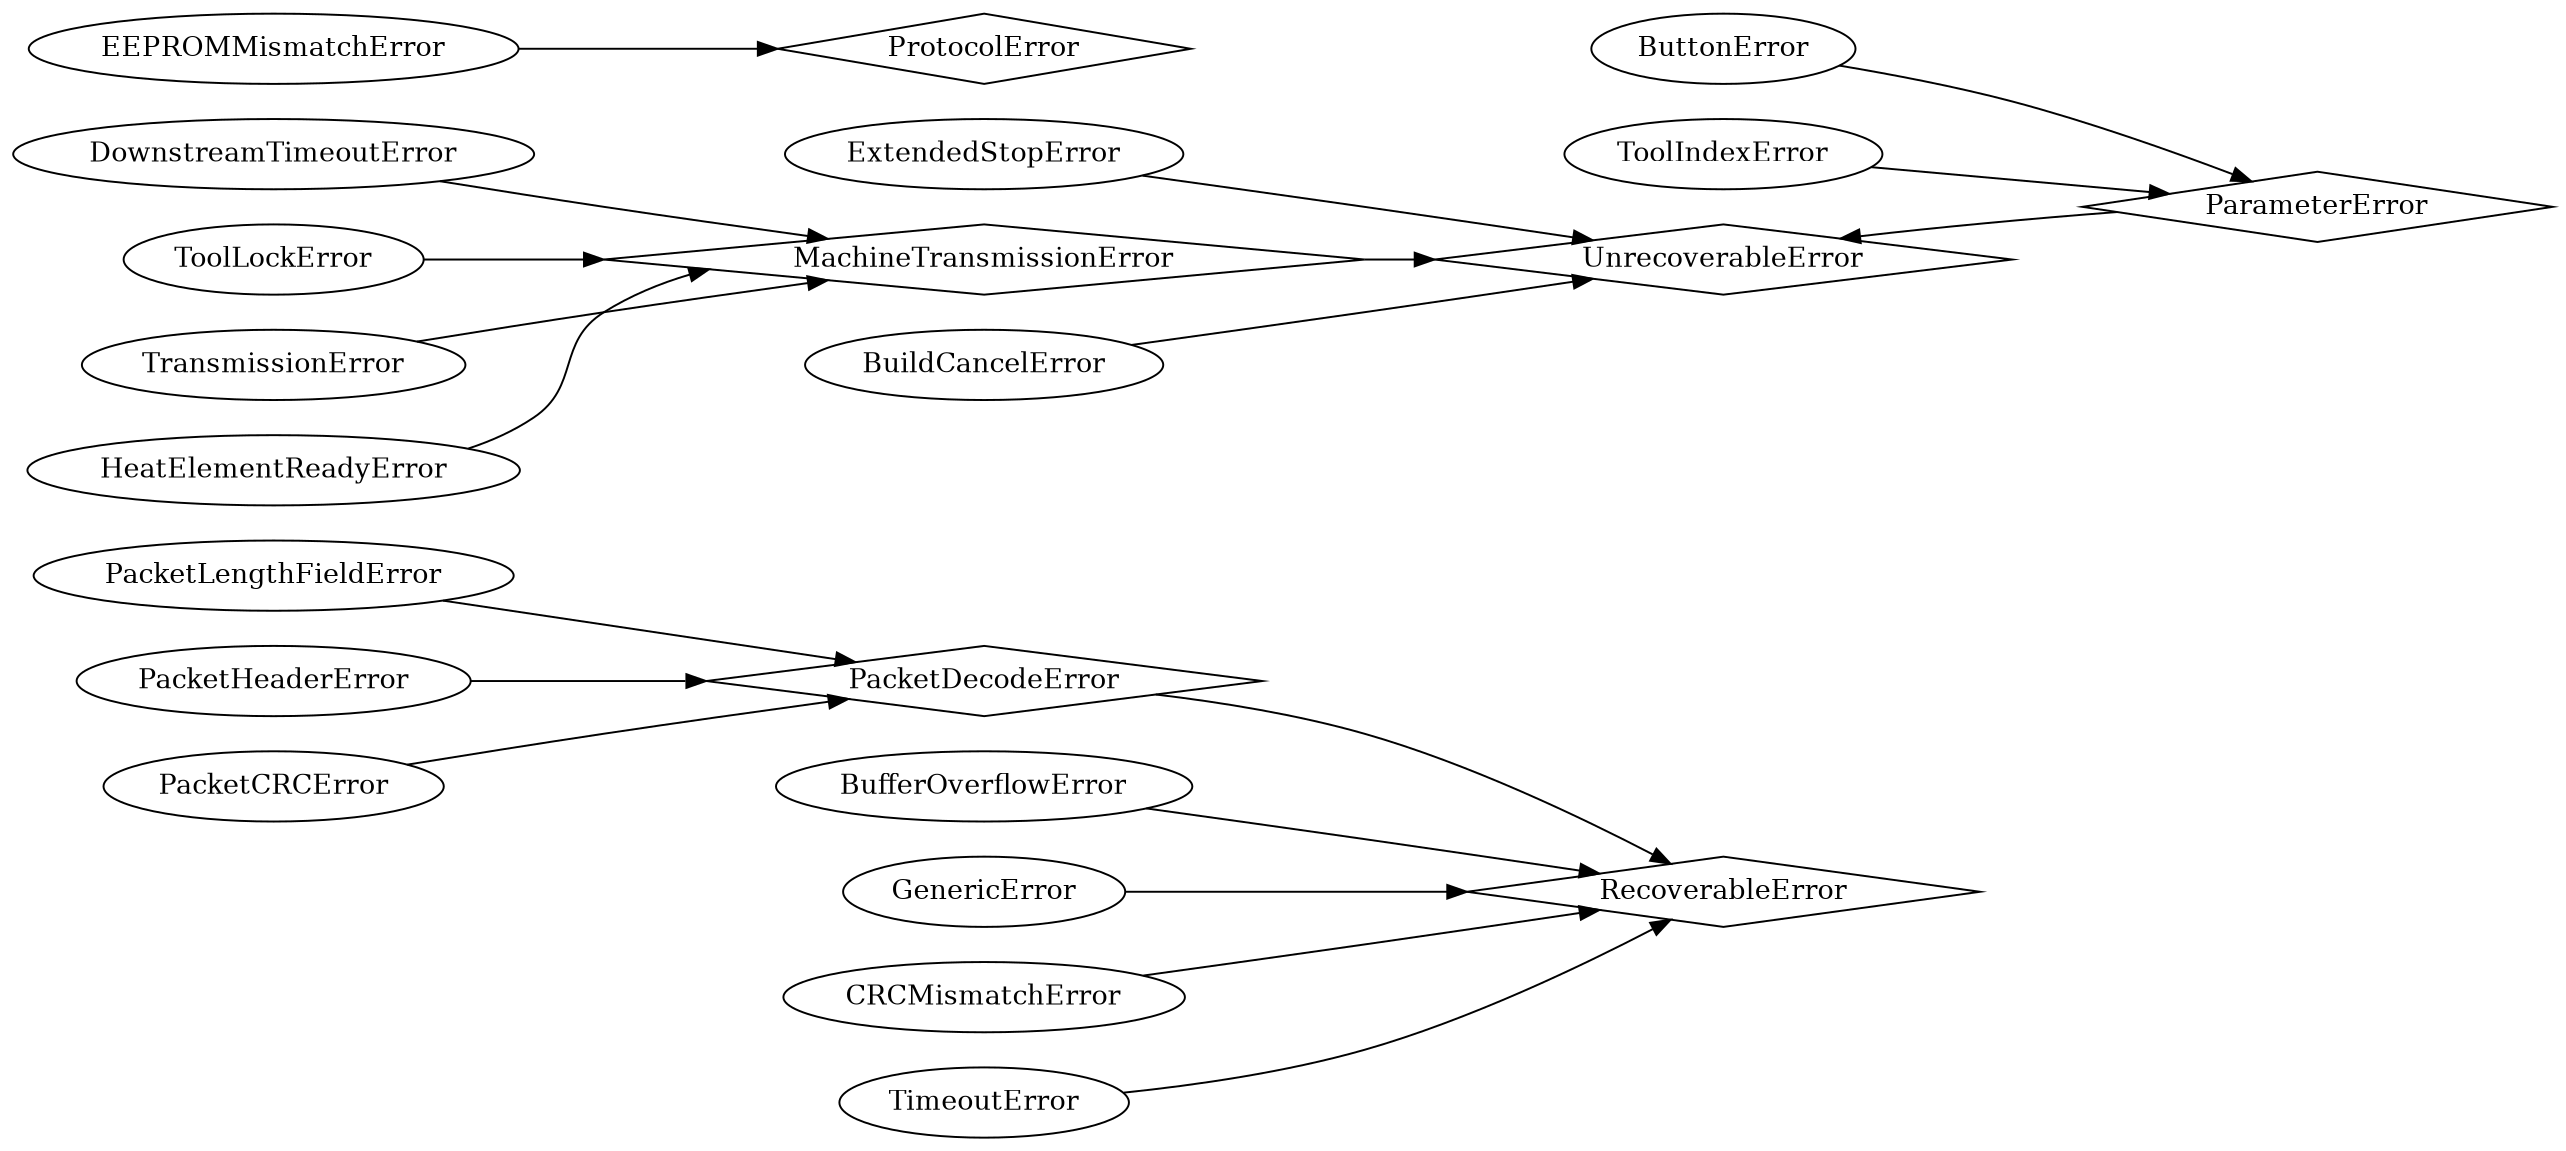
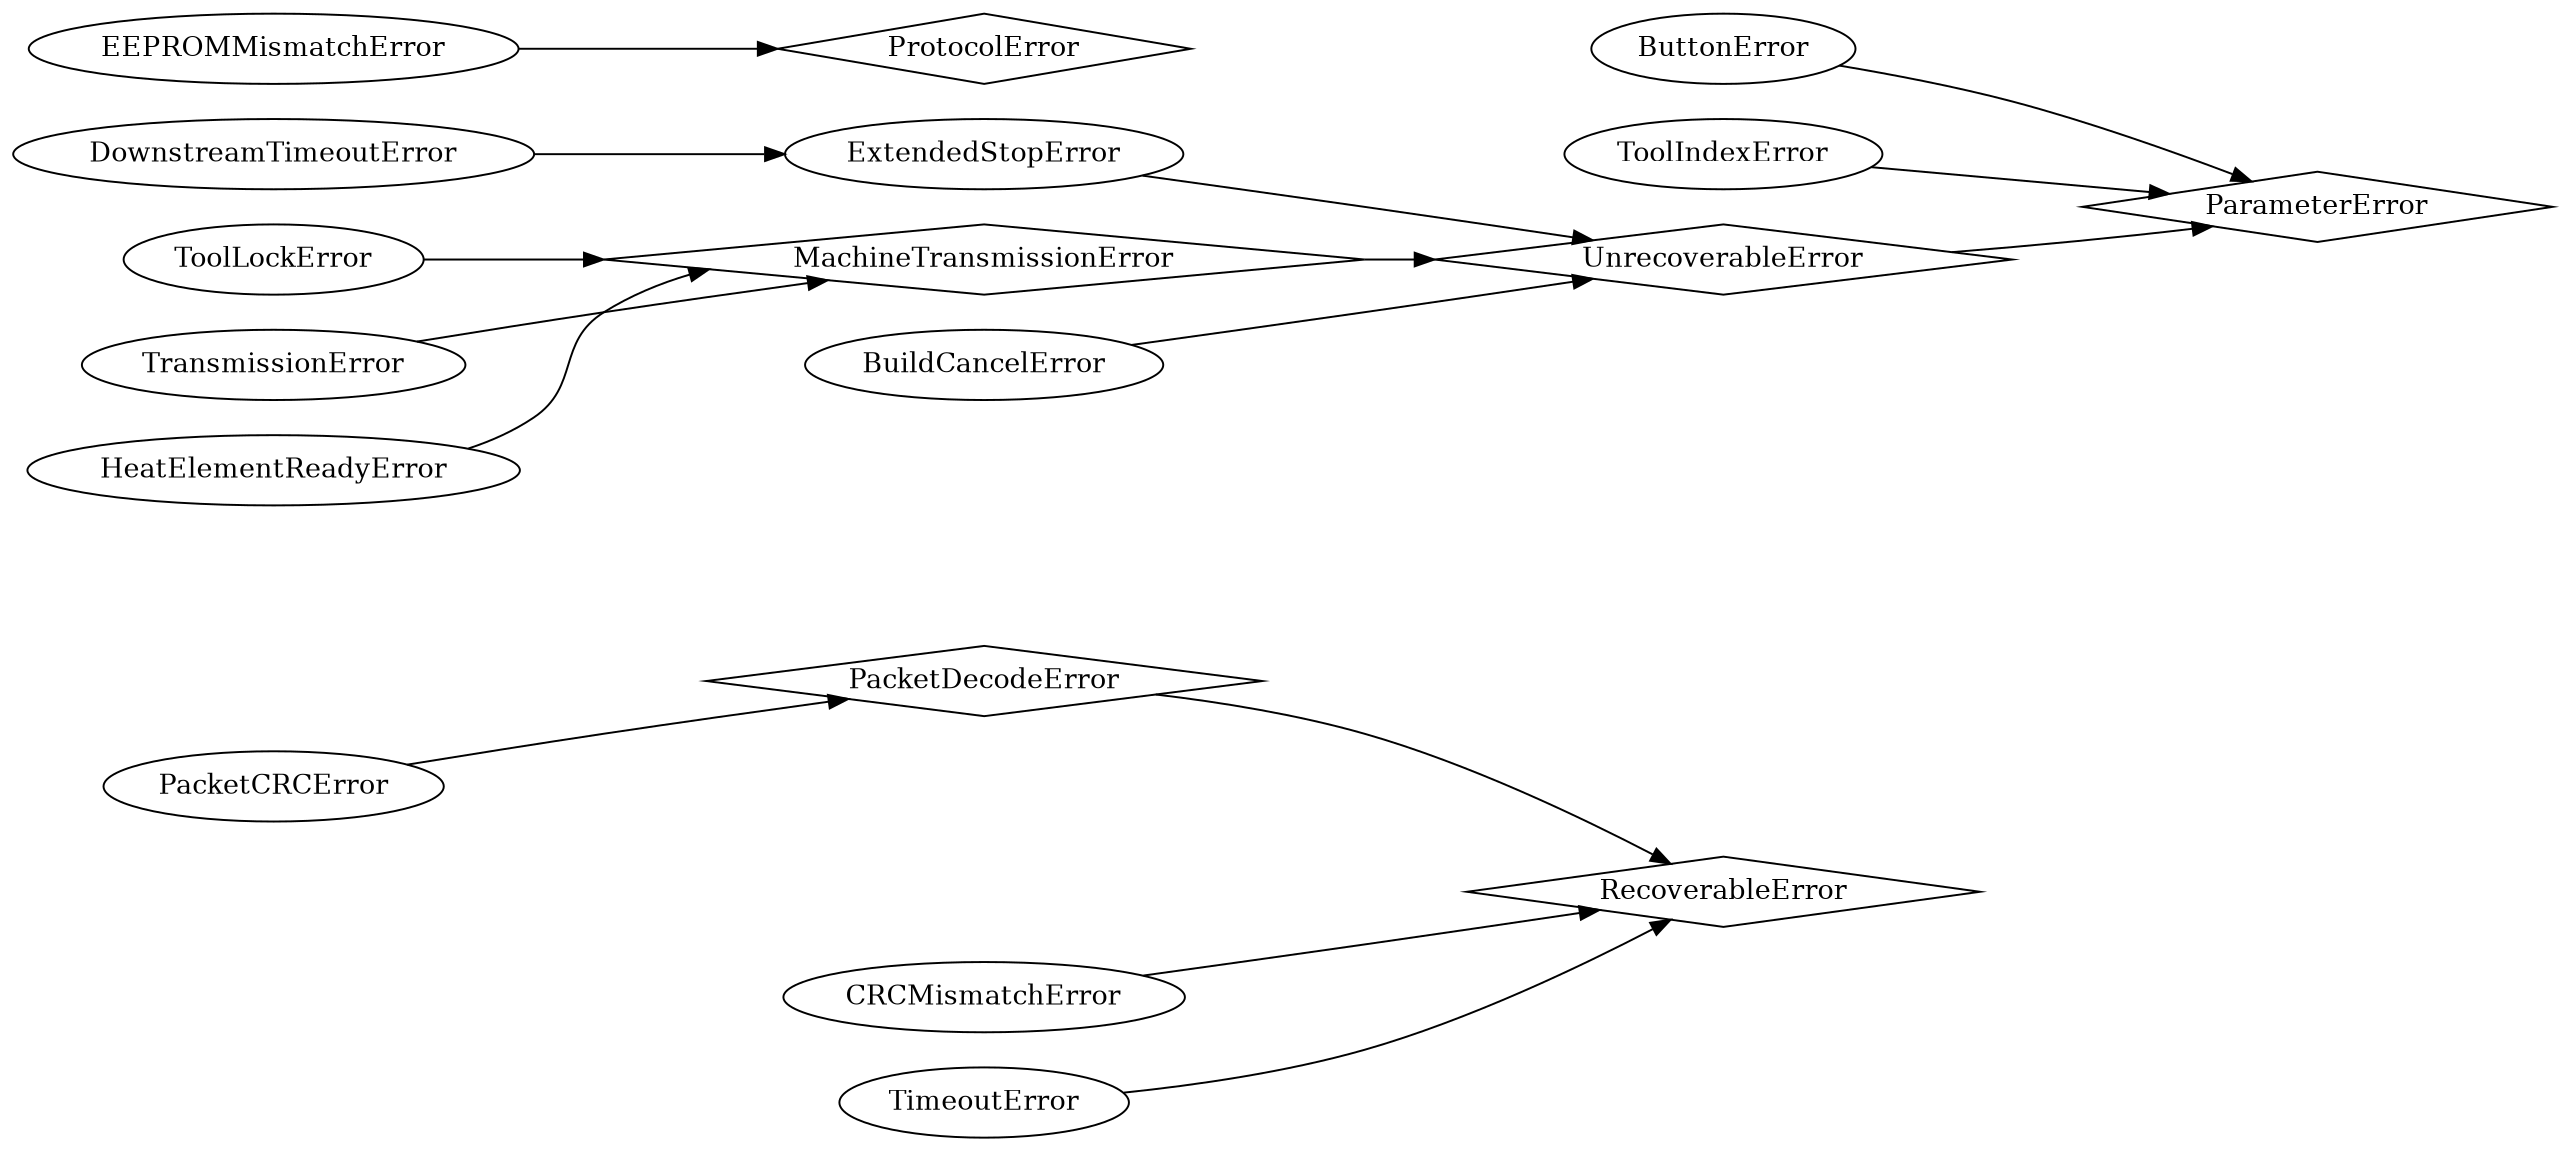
(624, 210) -> (649, 154)
(1989, 223) -> (2072, 242)
(274, 576) -> none
(274, 681) -> none
(984, 786) -> none
(984, 892) -> none
